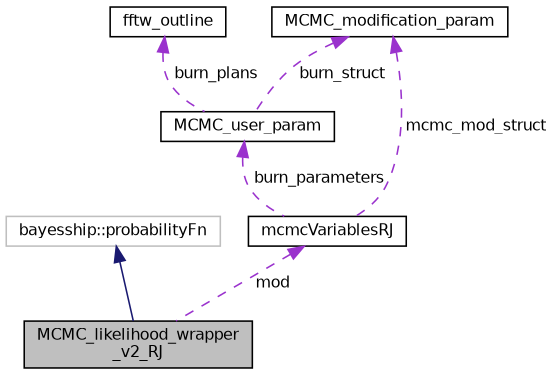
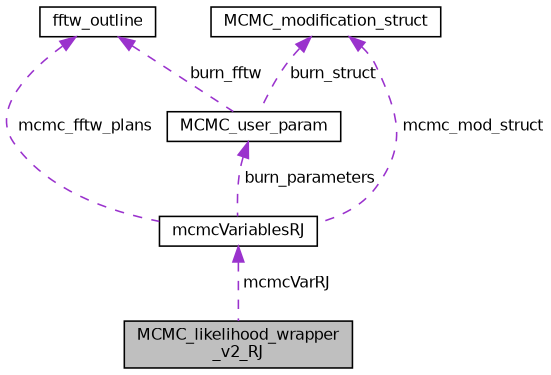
(390, 22) -> (326, 22)
(214, 74) -> (224, 74)
none -> (30, 162)
(113, 231) -> none
(270, 284) -> (284, 284)
